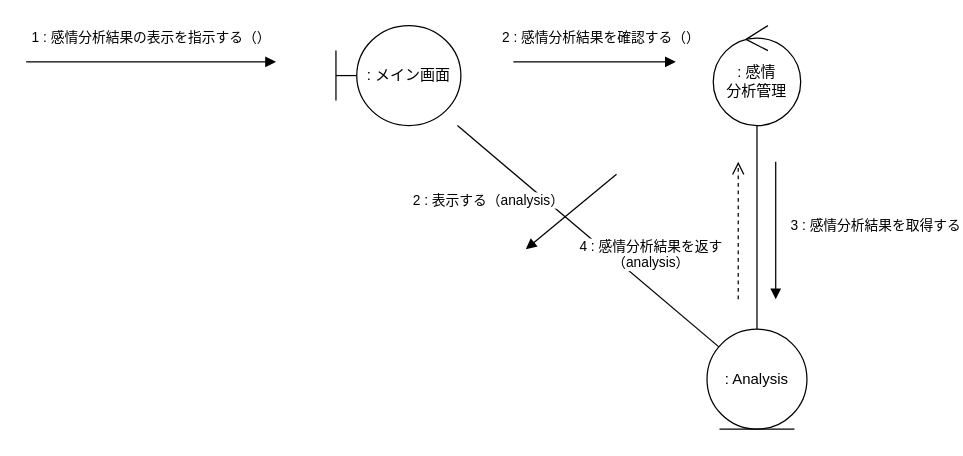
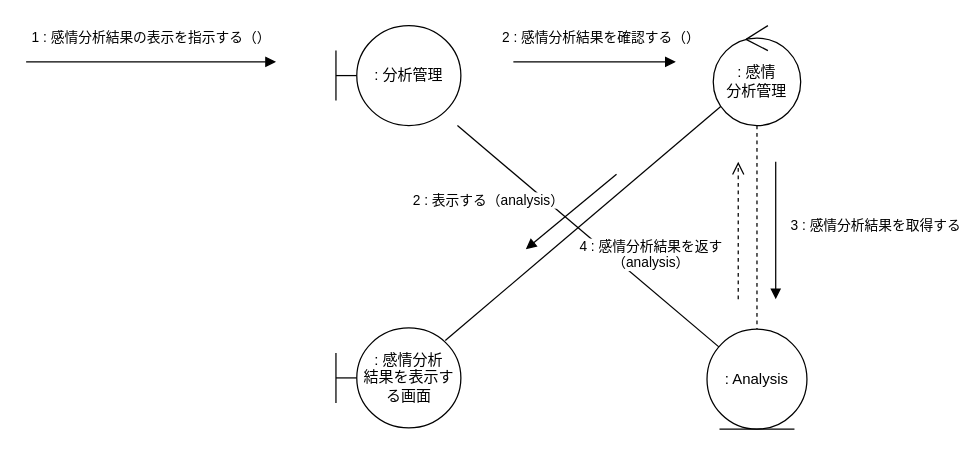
(409, 76) -> (409, 76)
none -> (583, 223)
(757, 228) -> (757, 228)
none -> (398, 378)
